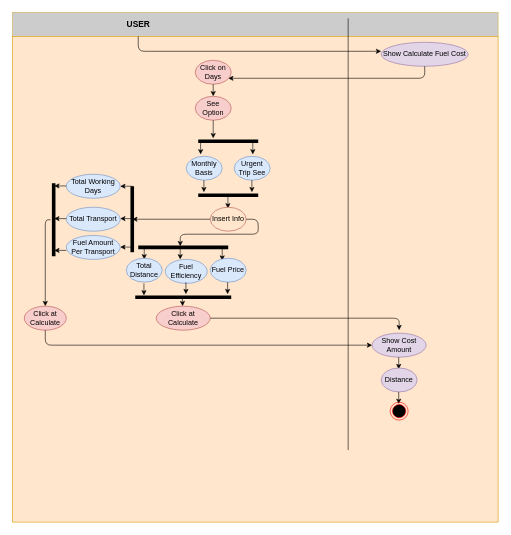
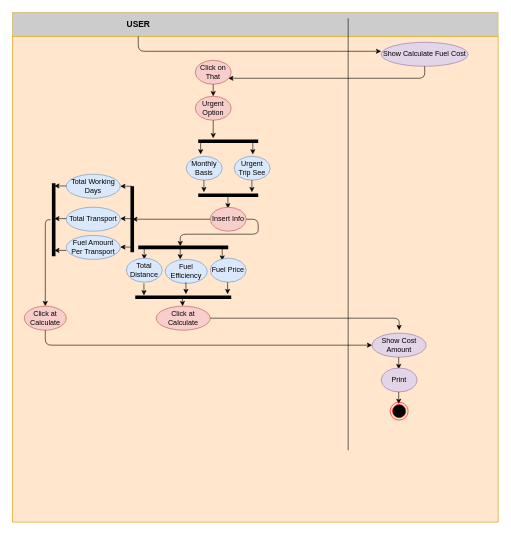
(213, 72) -> (213, 72)
(213, 108) -> (213, 108)
(228, 219) -> (228, 219)
(399, 380) -> (399, 380)
